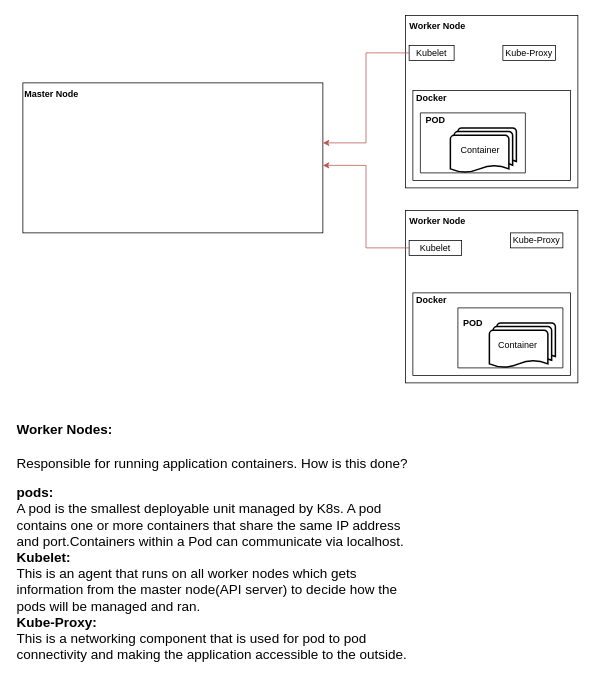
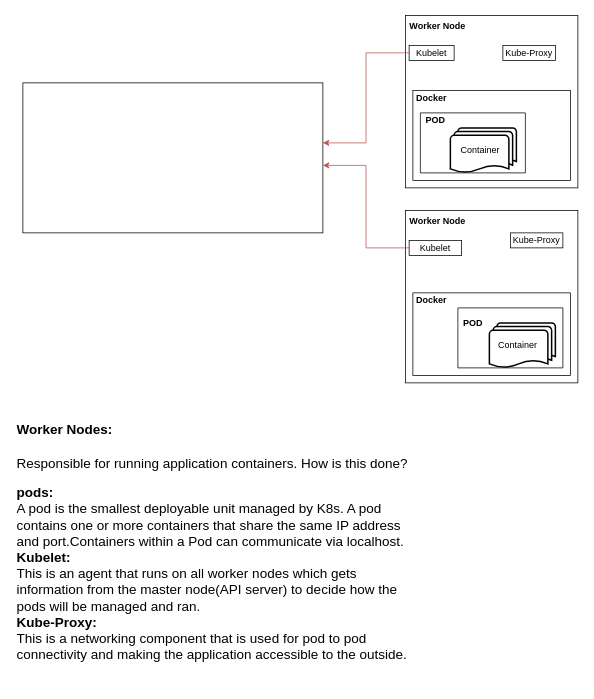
(53, 94) -> none
